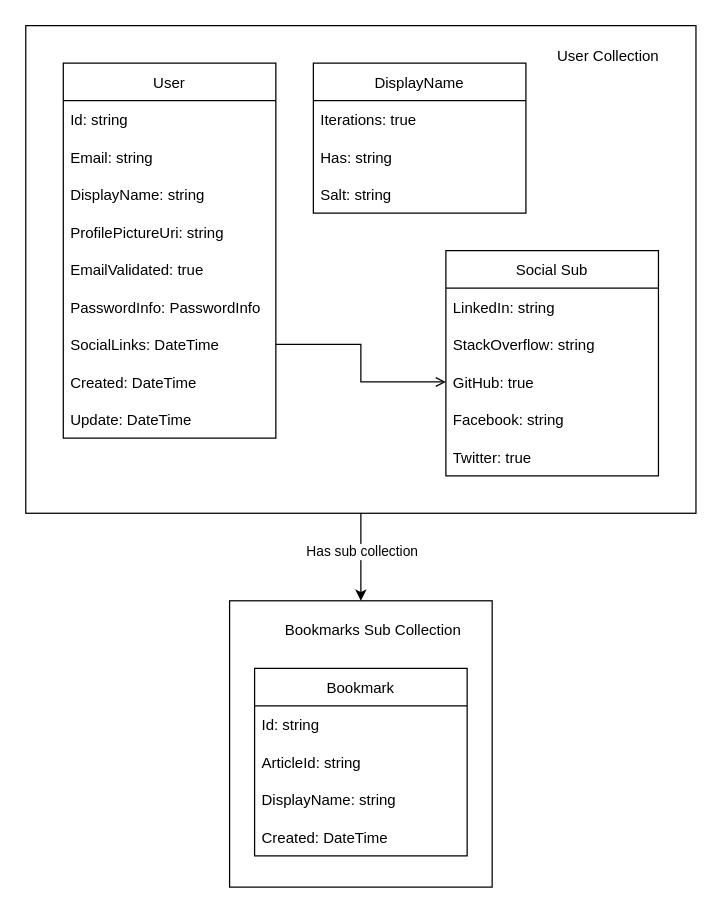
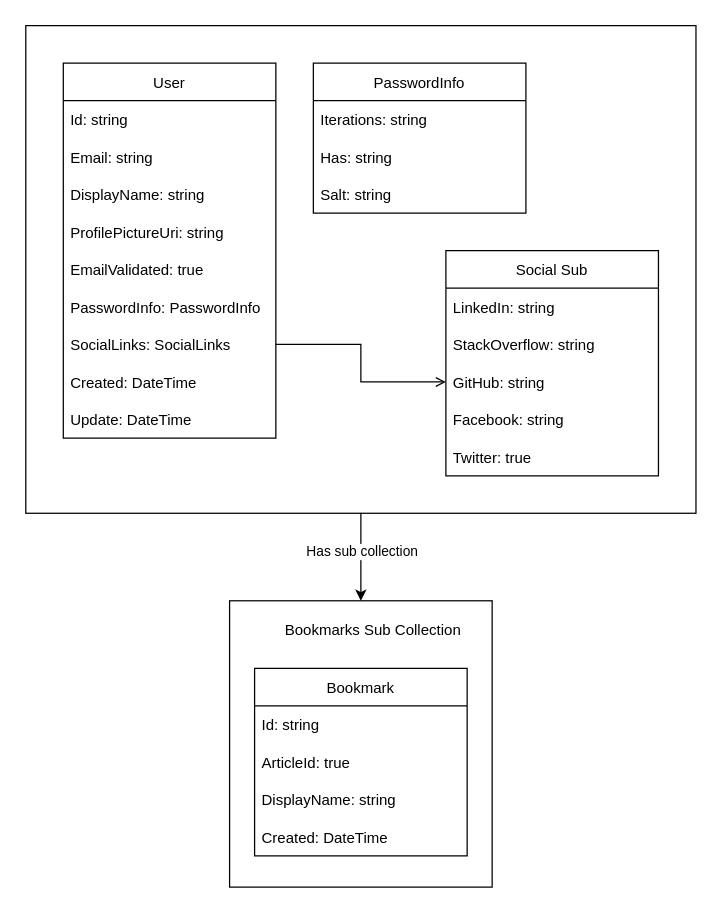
(608, 57) -> none
(419, 83) -> (419, 83)
(381, 120) -> (388, 120)
(147, 345) -> (155, 345)
(497, 383) -> (504, 383)
(323, 763) -> (316, 763)
